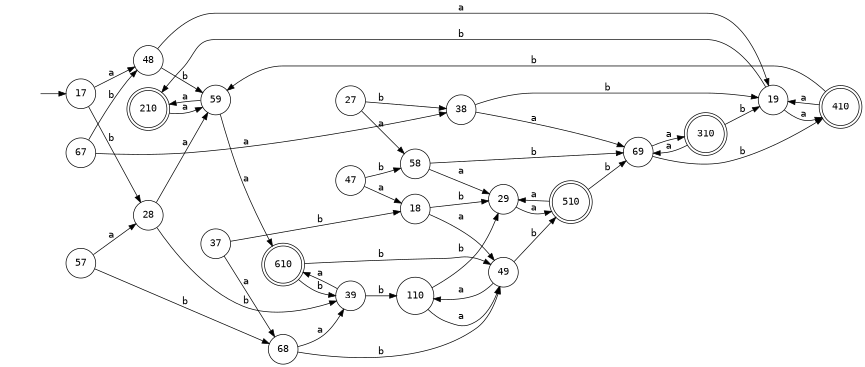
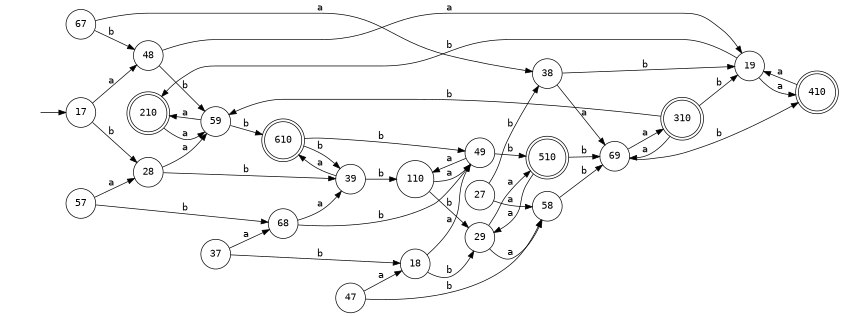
(531, 66) -> (448, 100)
(246, 179) -> (246, 124)
(456, 180) -> (510, 259)
